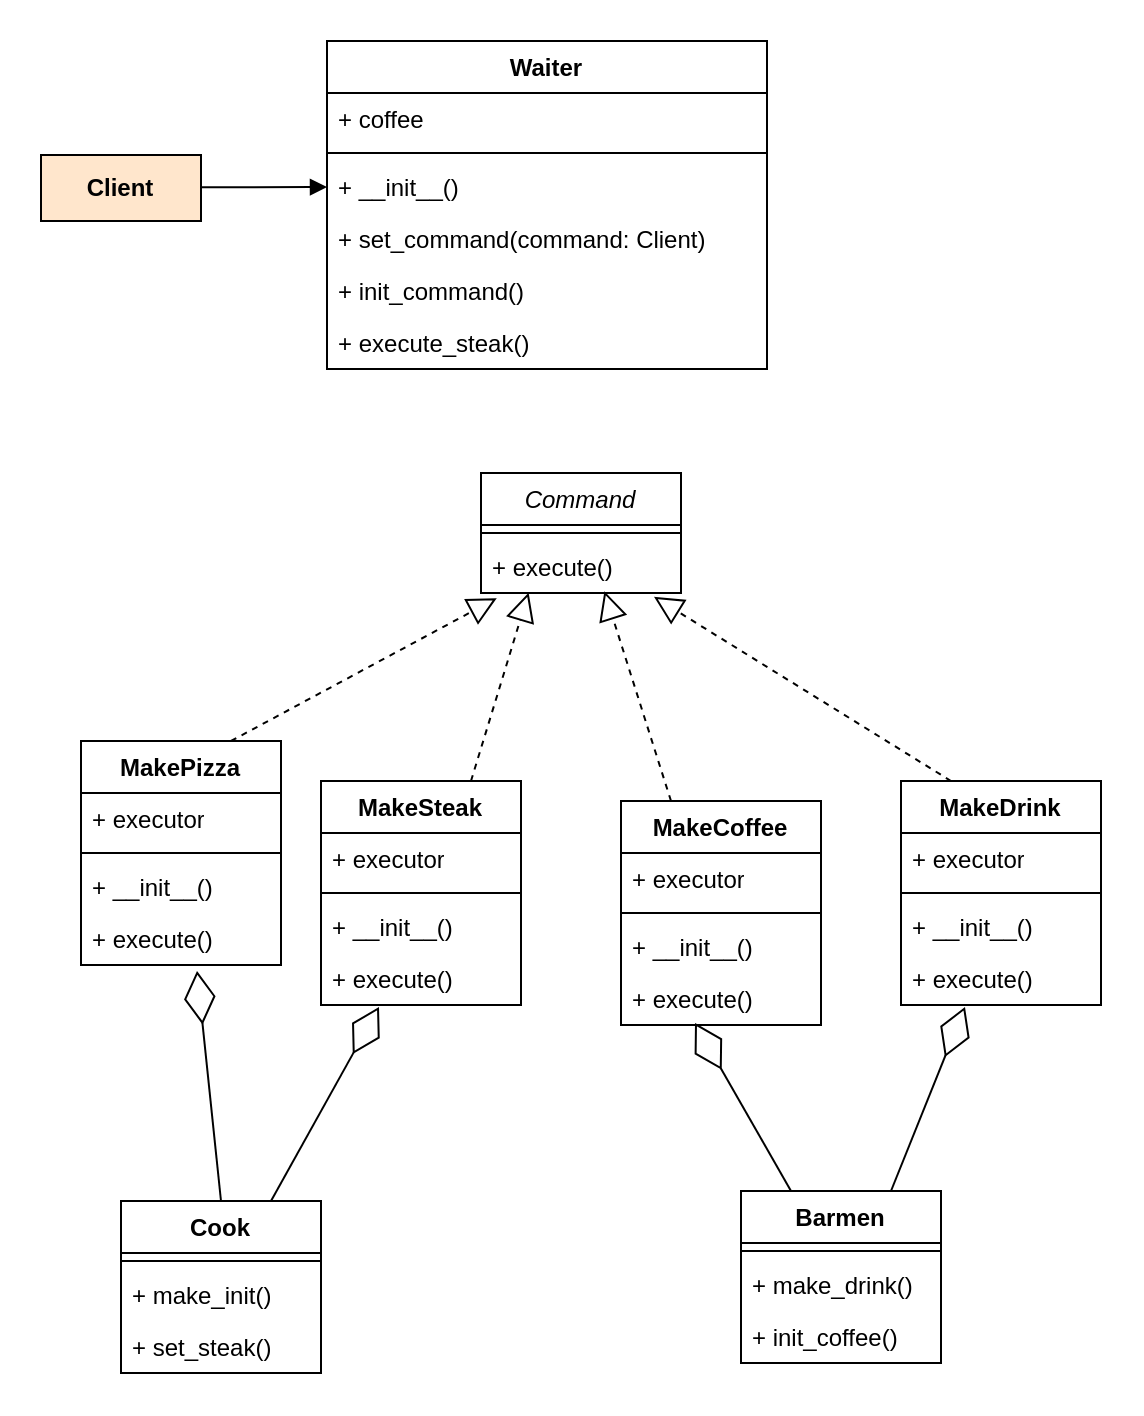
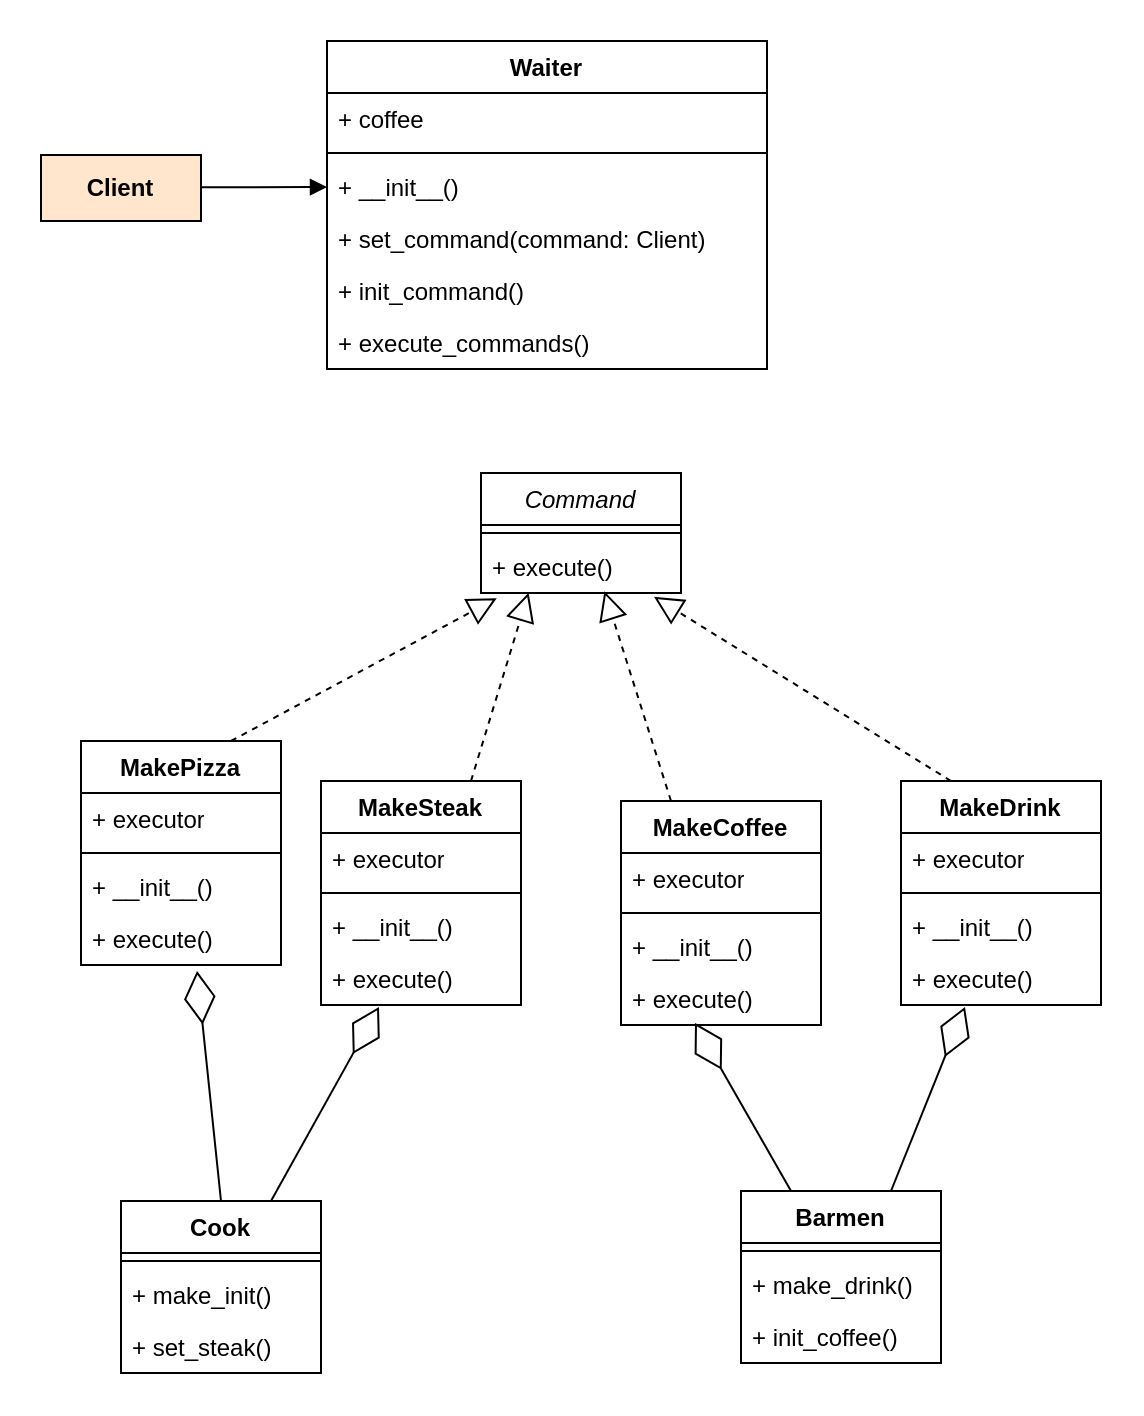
(450, 345) -> (470, 345)
